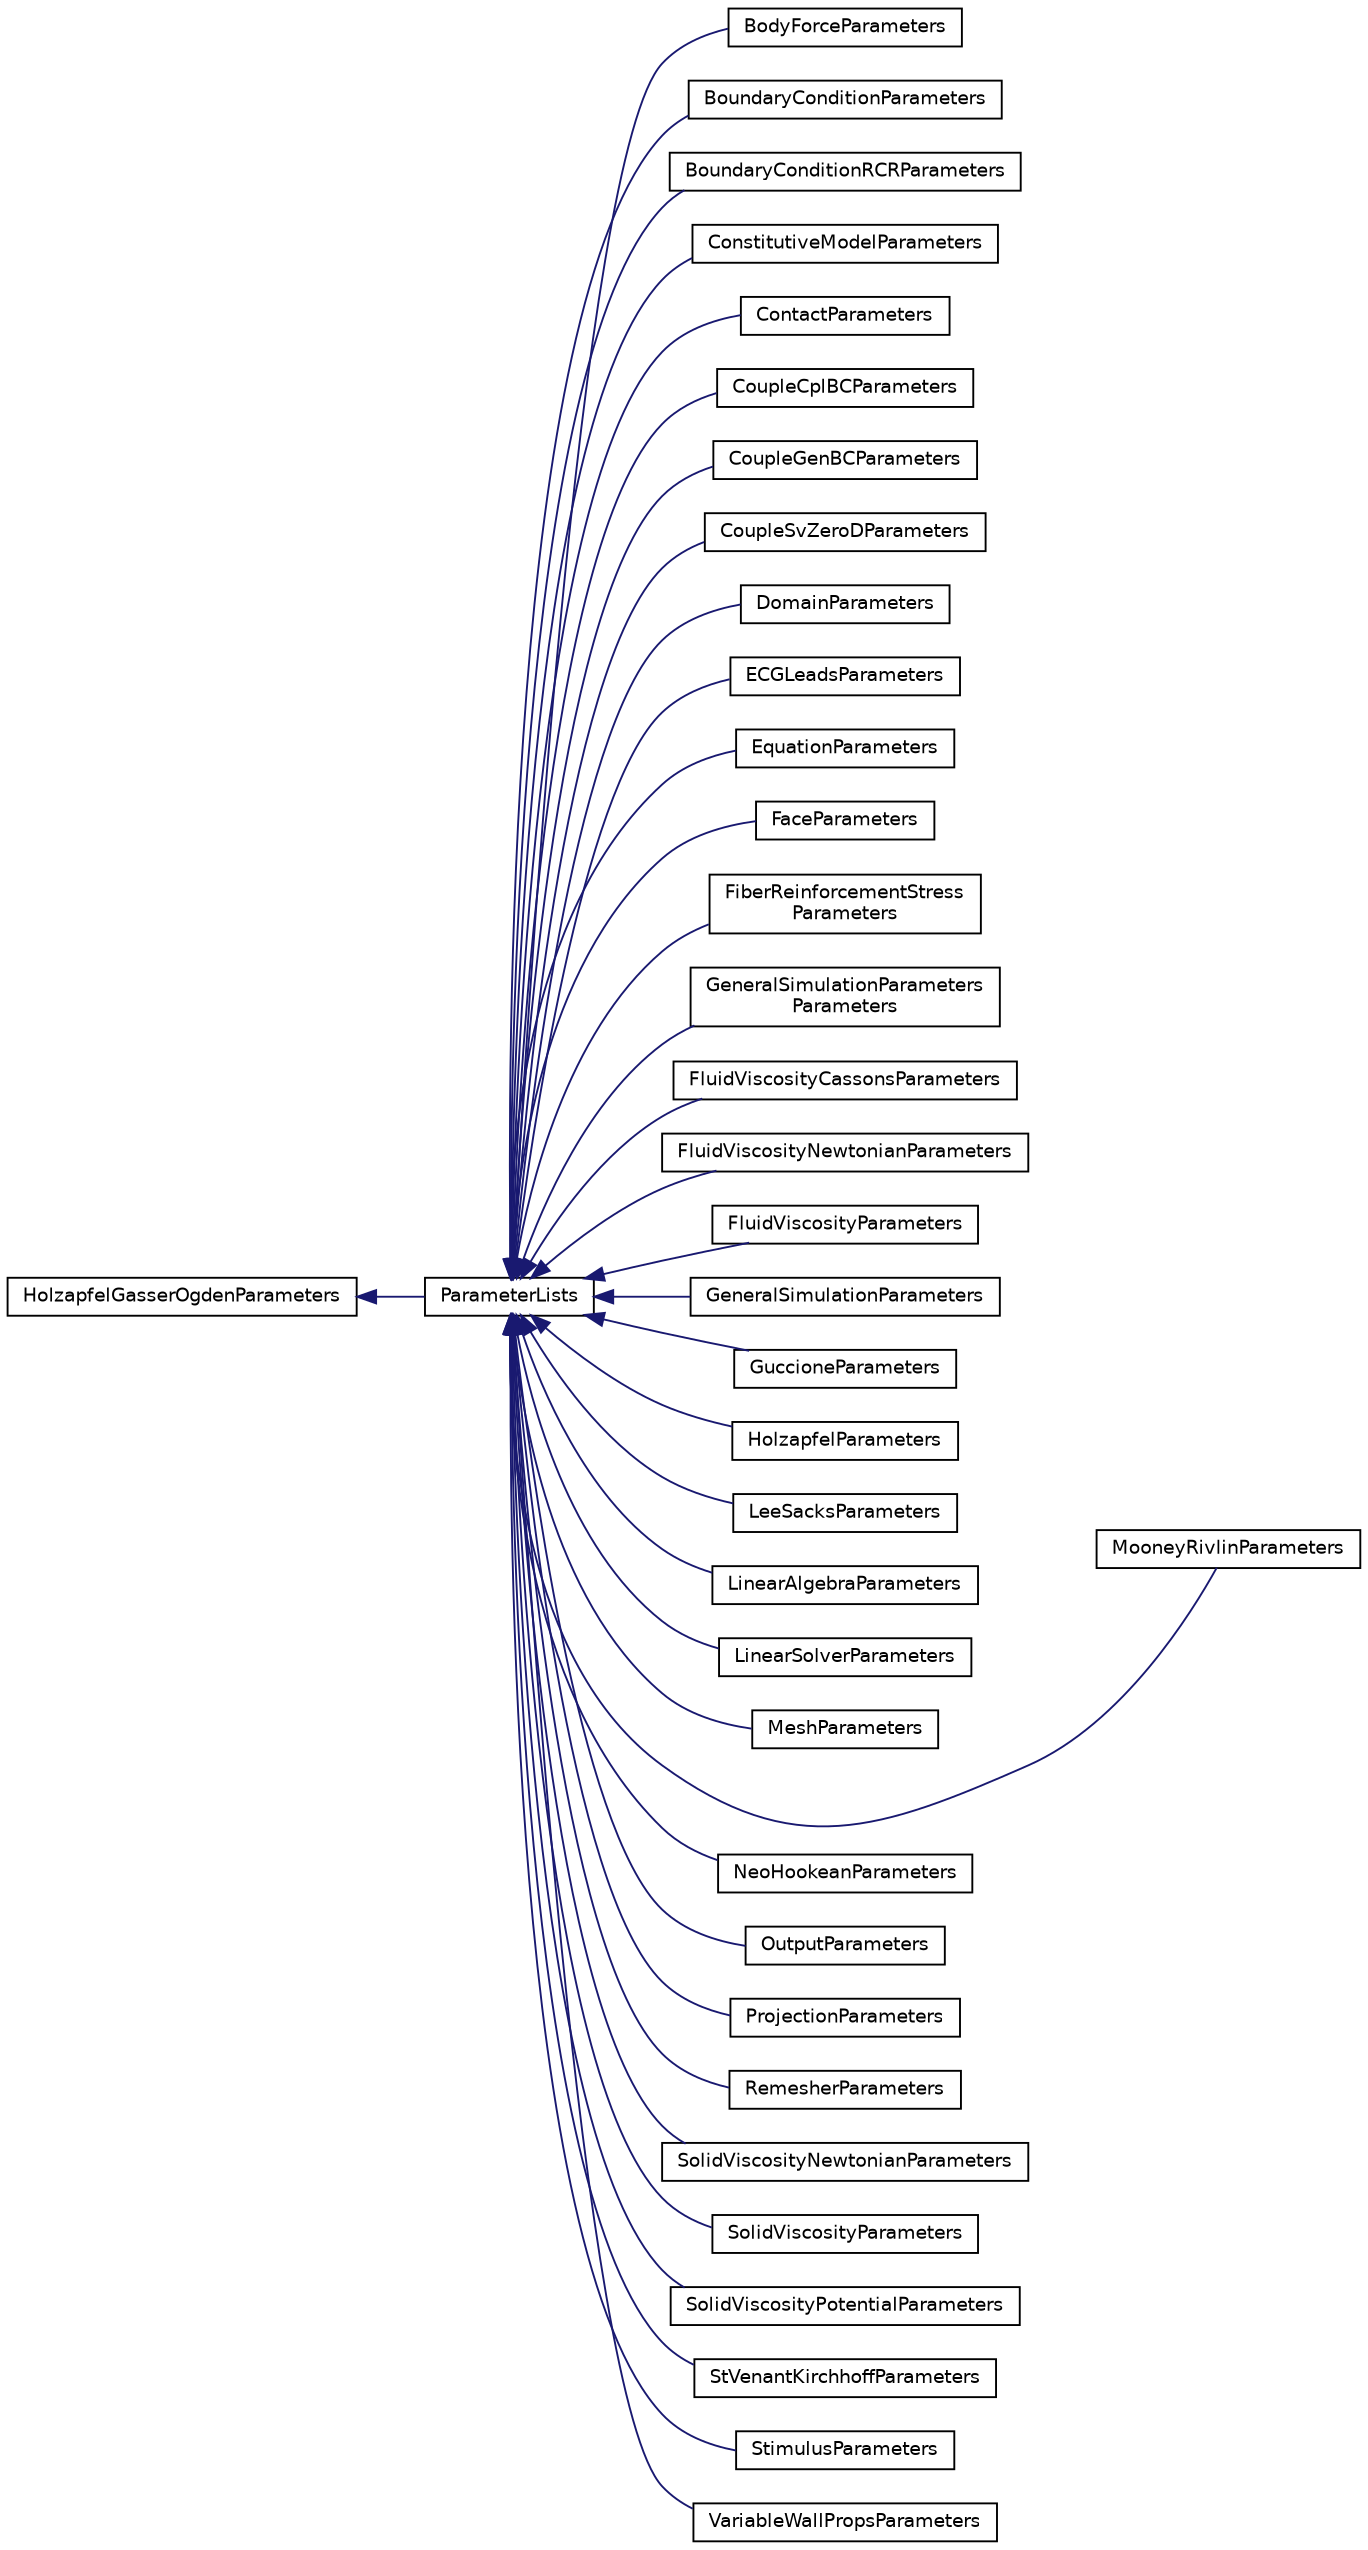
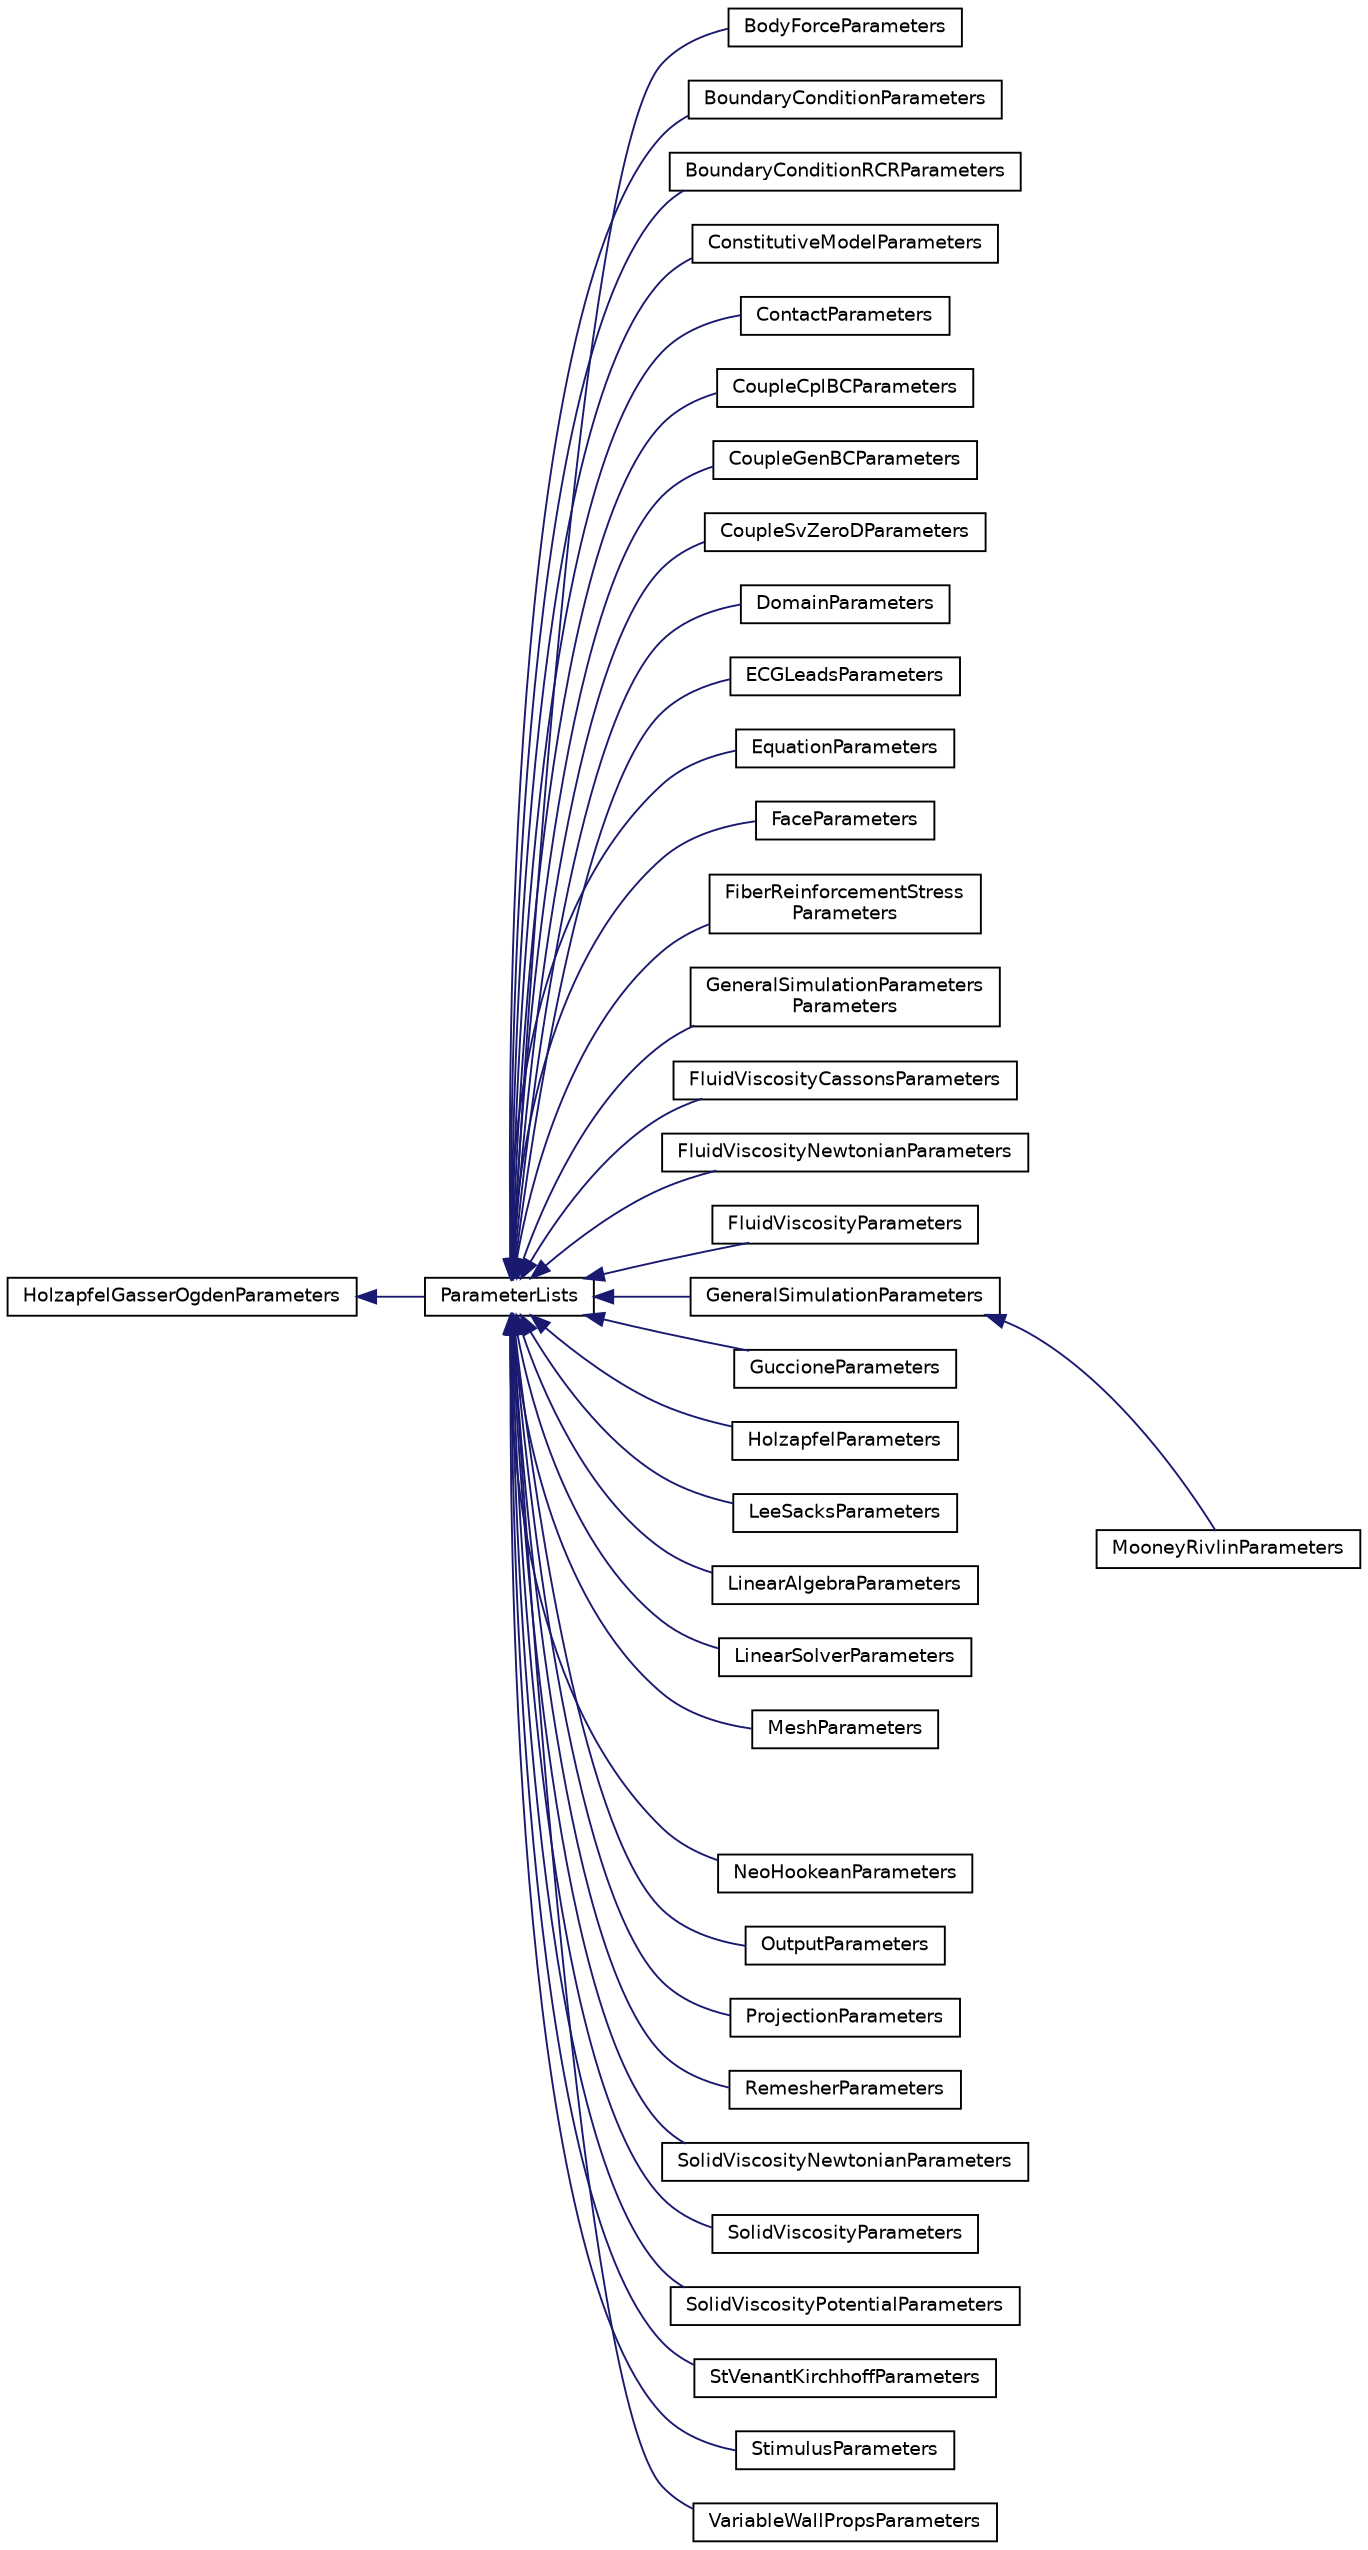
(747, 1812) -> (1124, 1411)
